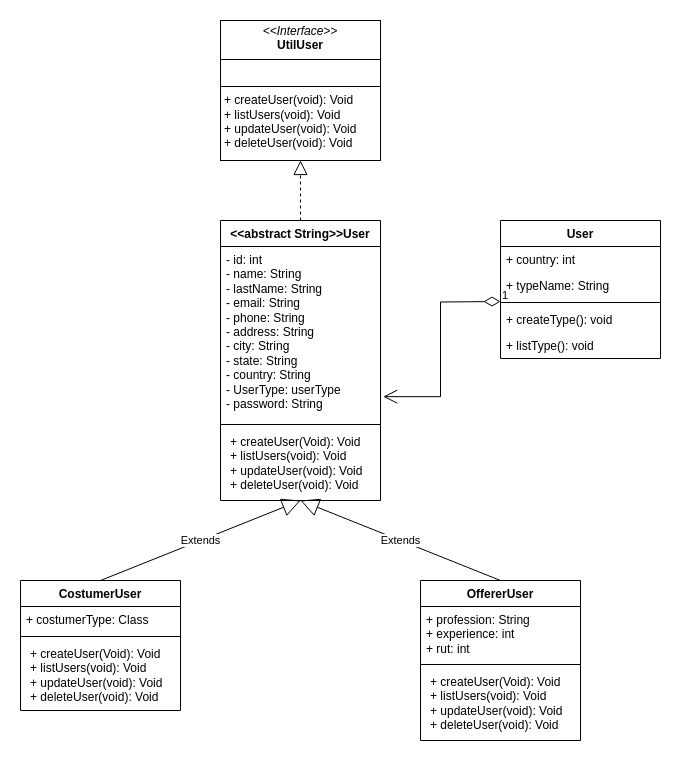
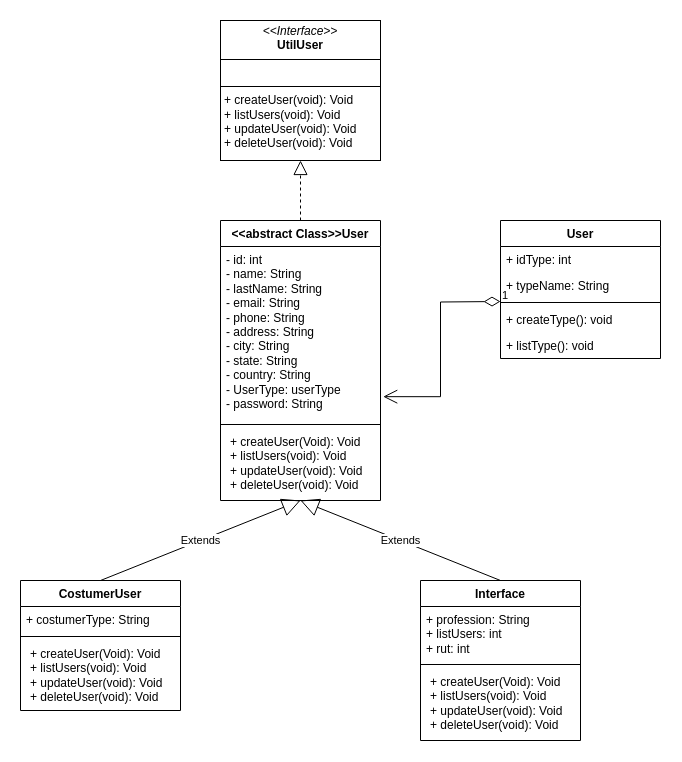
(301, 235) -> (301, 235)
(547, 261) -> (542, 261)
(501, 595) -> (501, 595)
(91, 621) -> (94, 621)
(486, 635) -> (486, 635)
